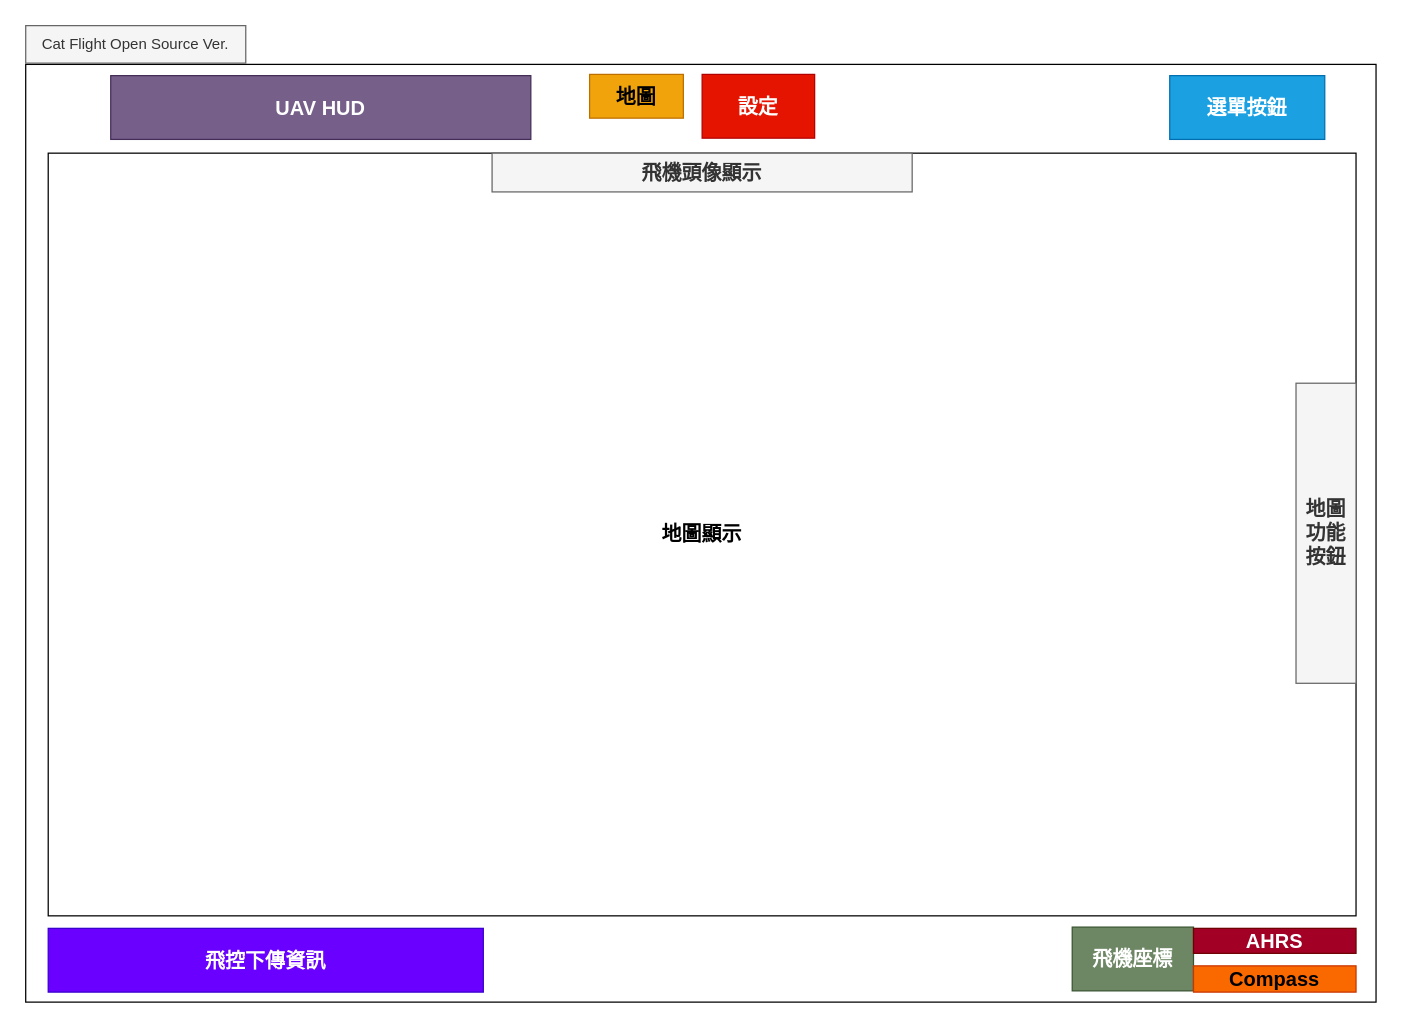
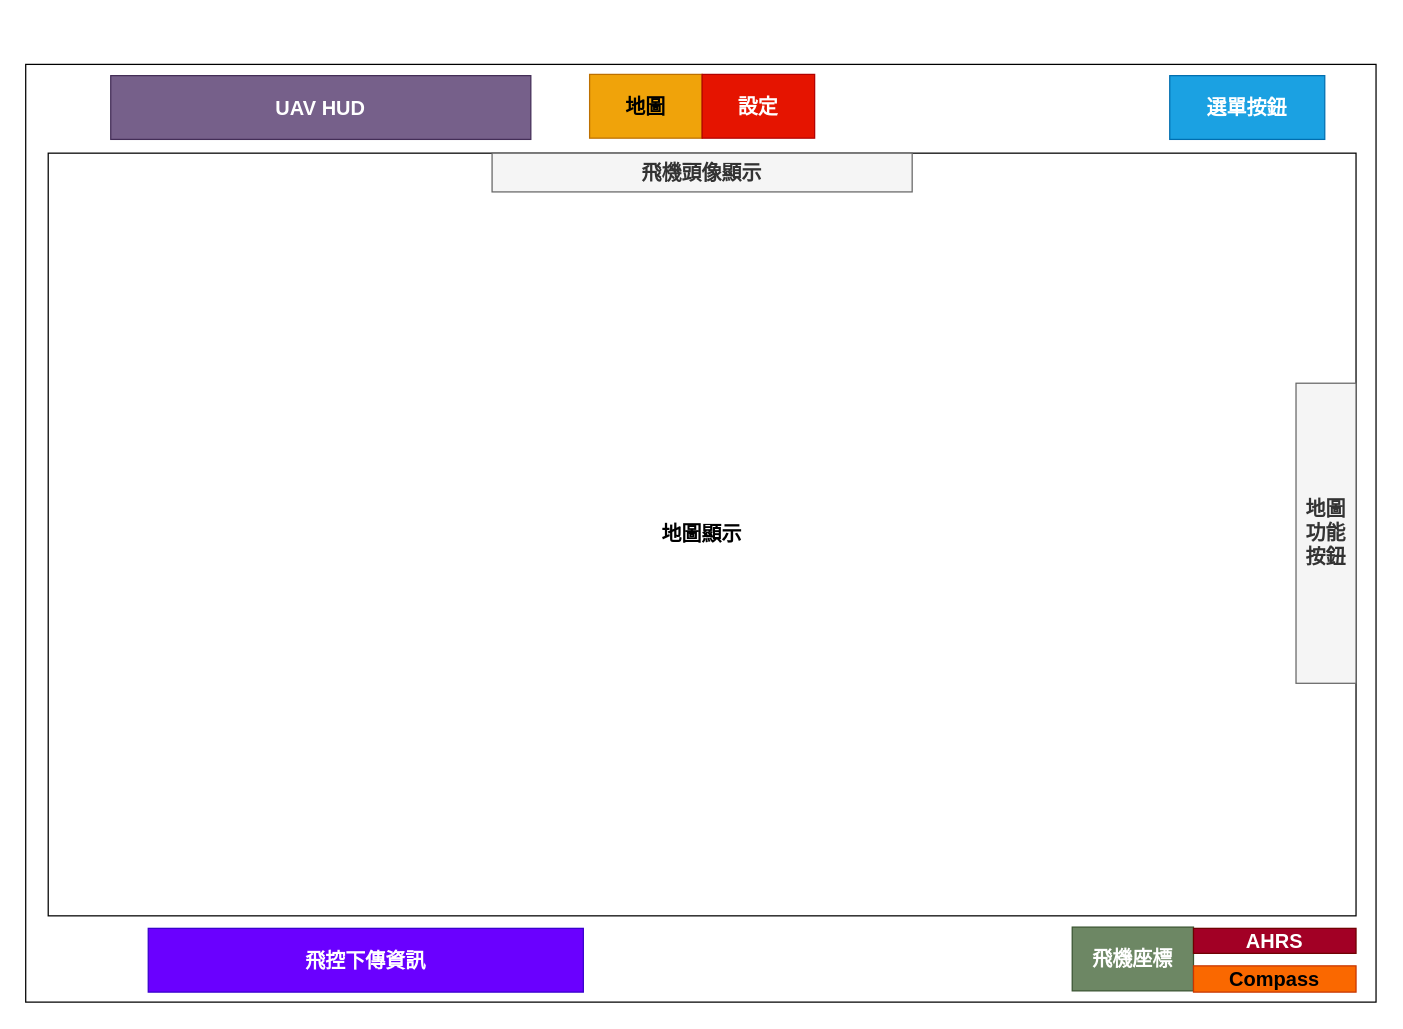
(136, 44) -> none
(636, 96) -> (646, 106)
(266, 960) -> (366, 960)
